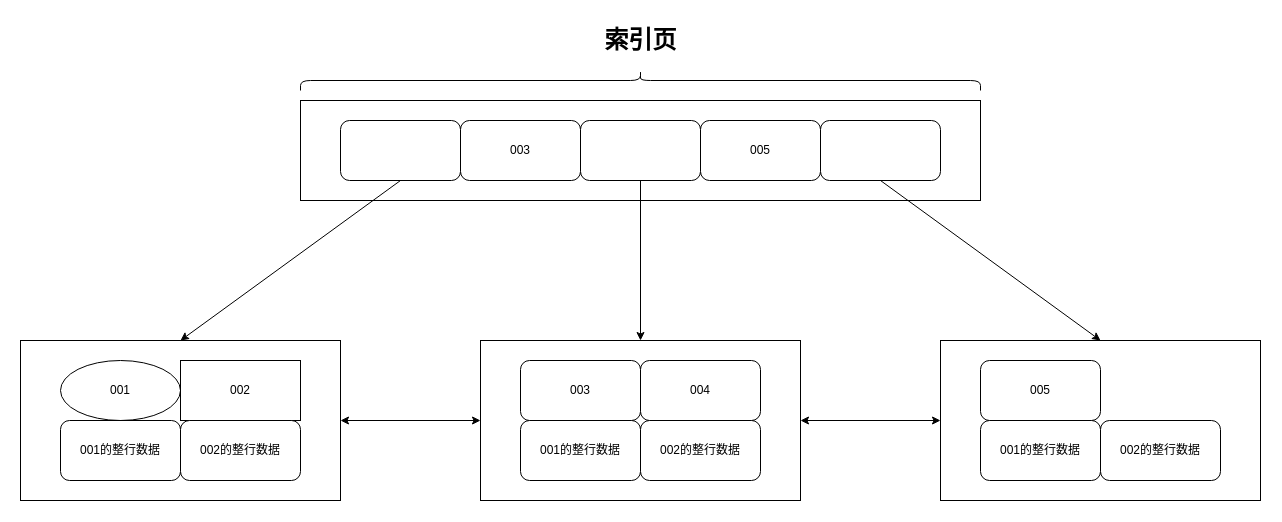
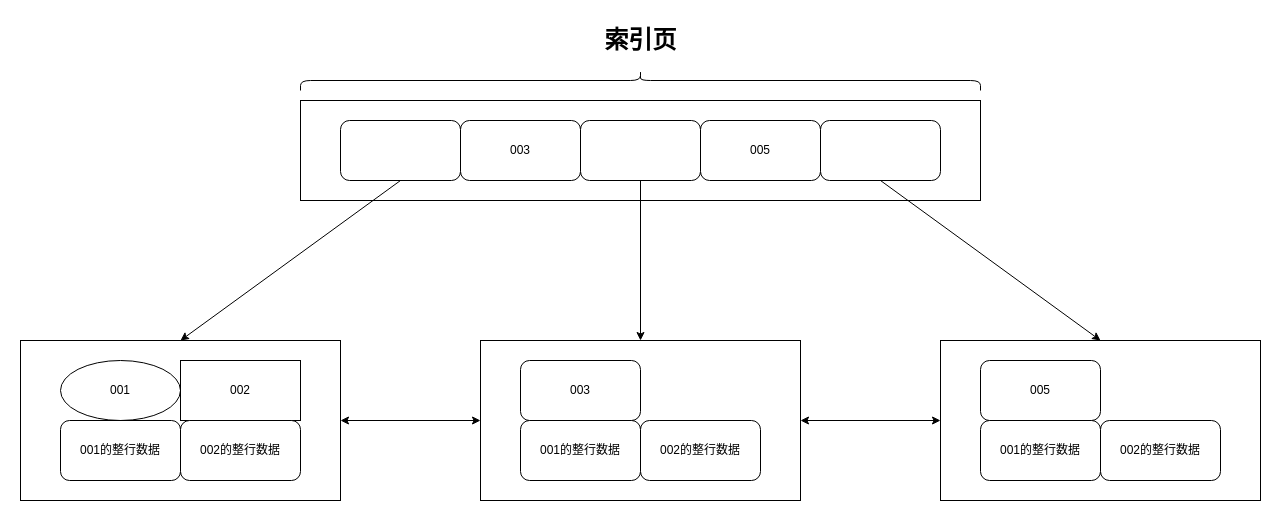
(701, 391) -> none
